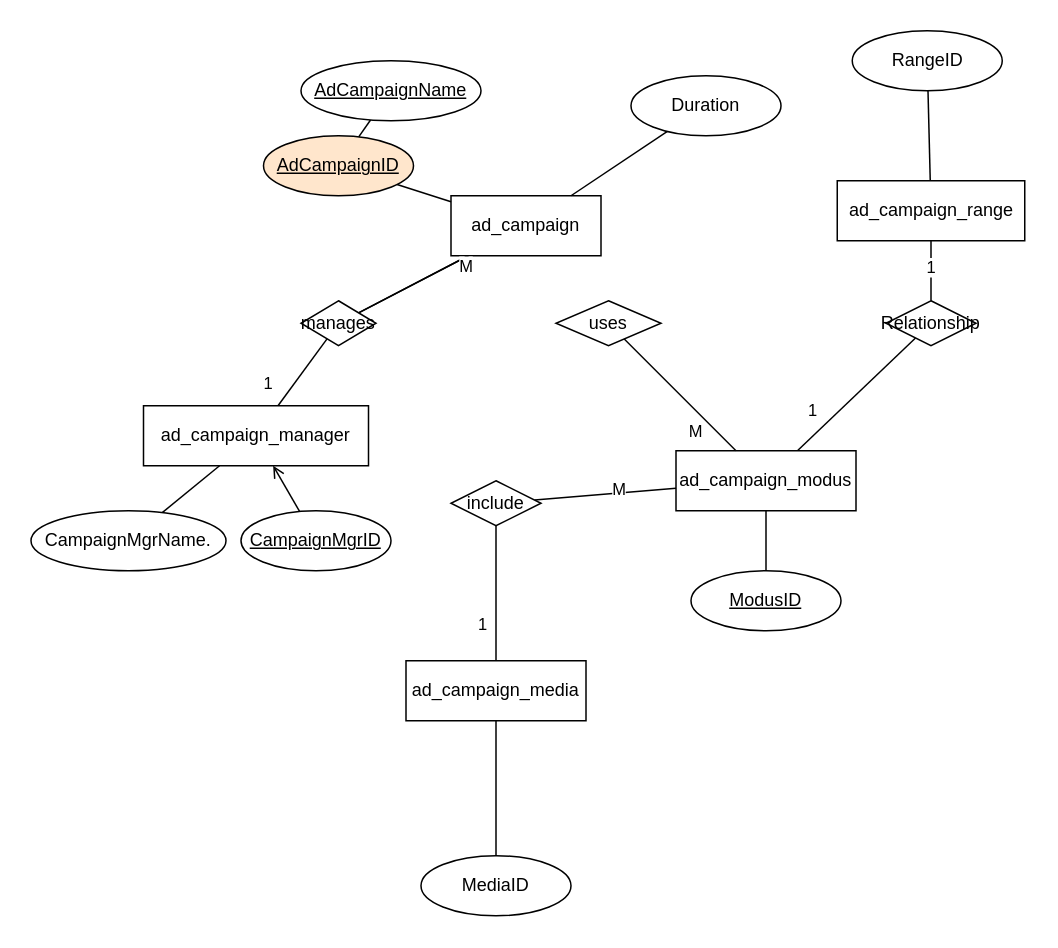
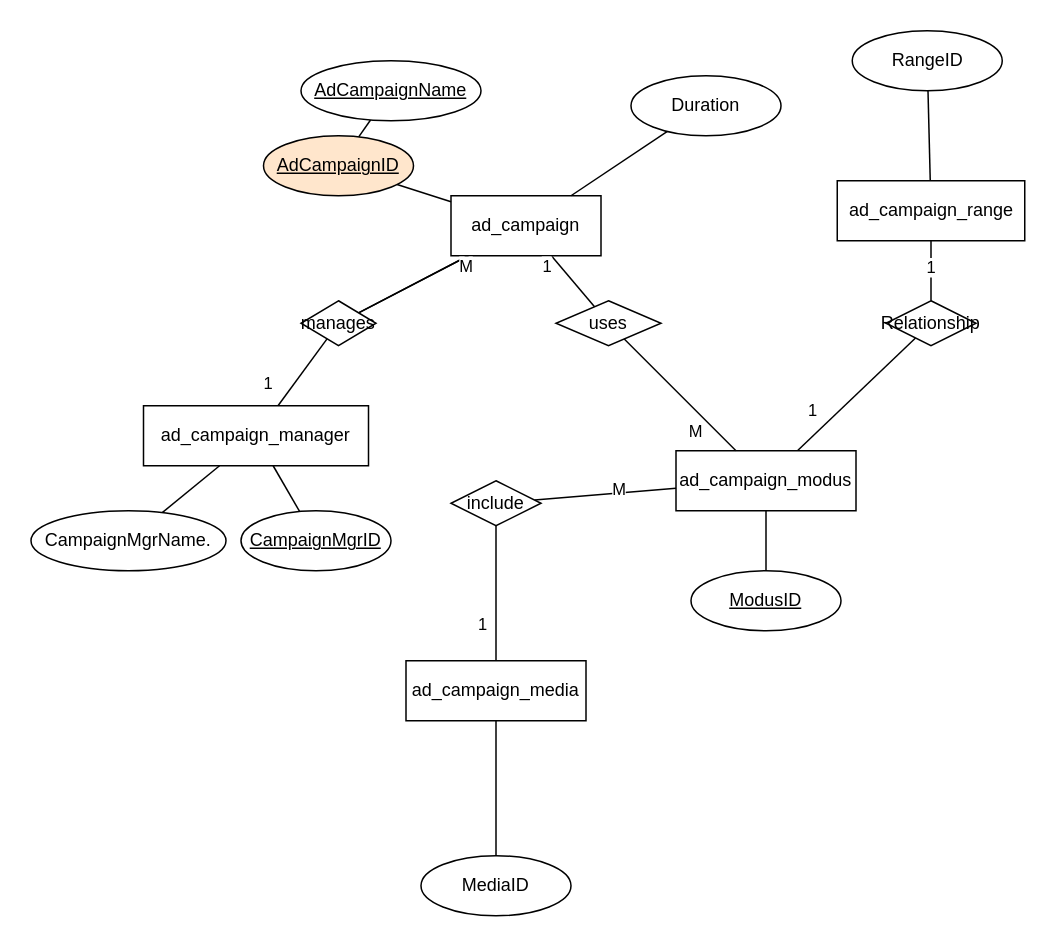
none -> (573, 281)
(276, 471) -> (275, 469)
